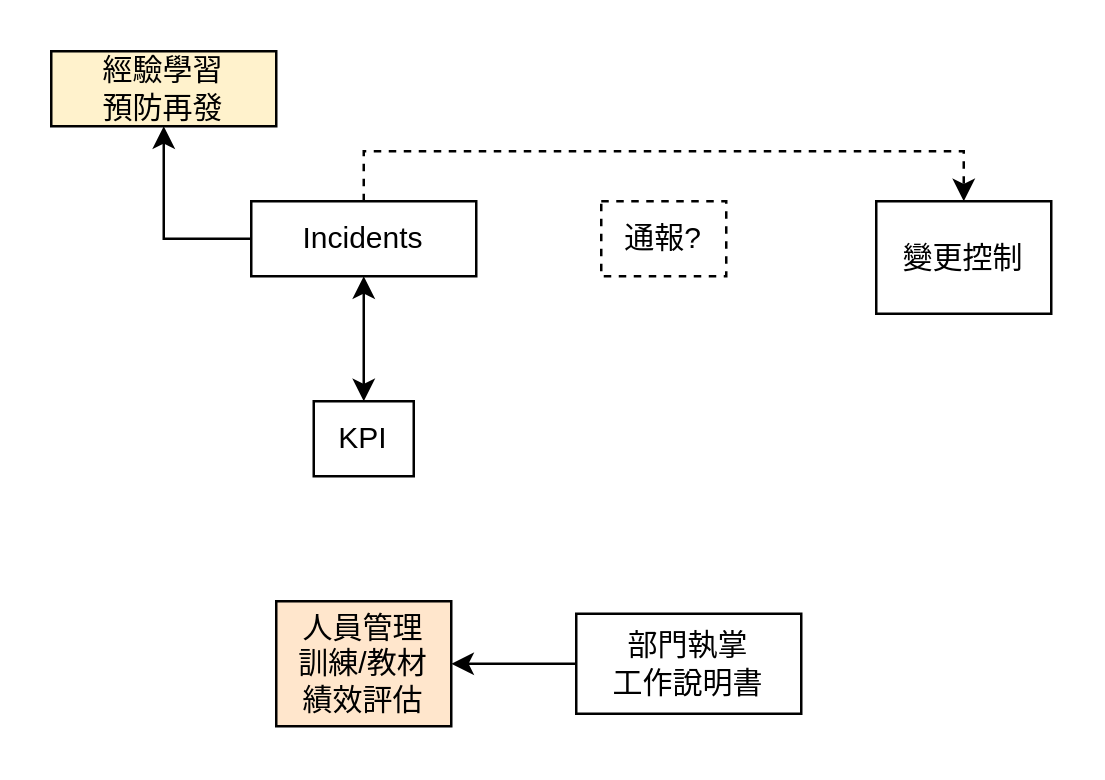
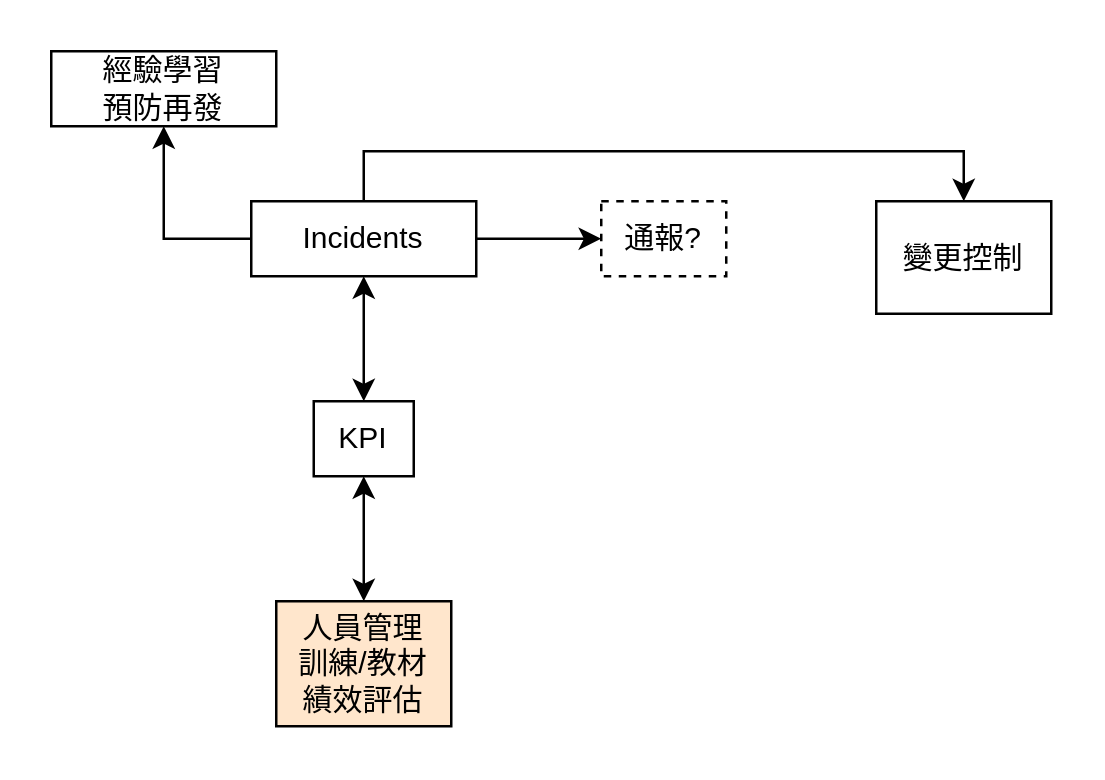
(164, 89) -> (164, 89)
(655, 151) -> (655, 151)
none -> (530, 239)
none -> (364, 538)
(522, 664) -> none
(689, 664) -> none
